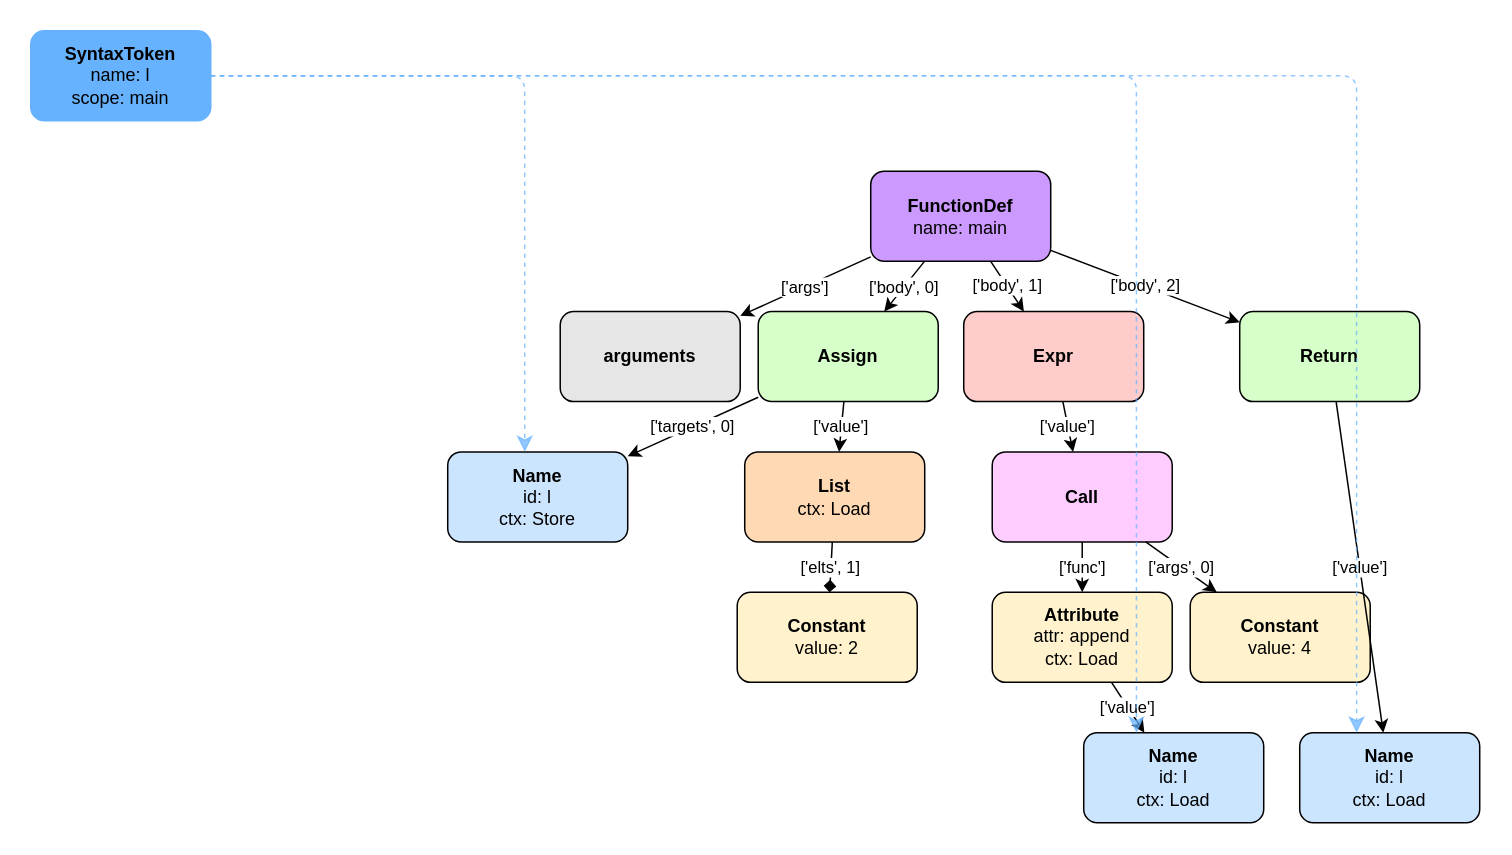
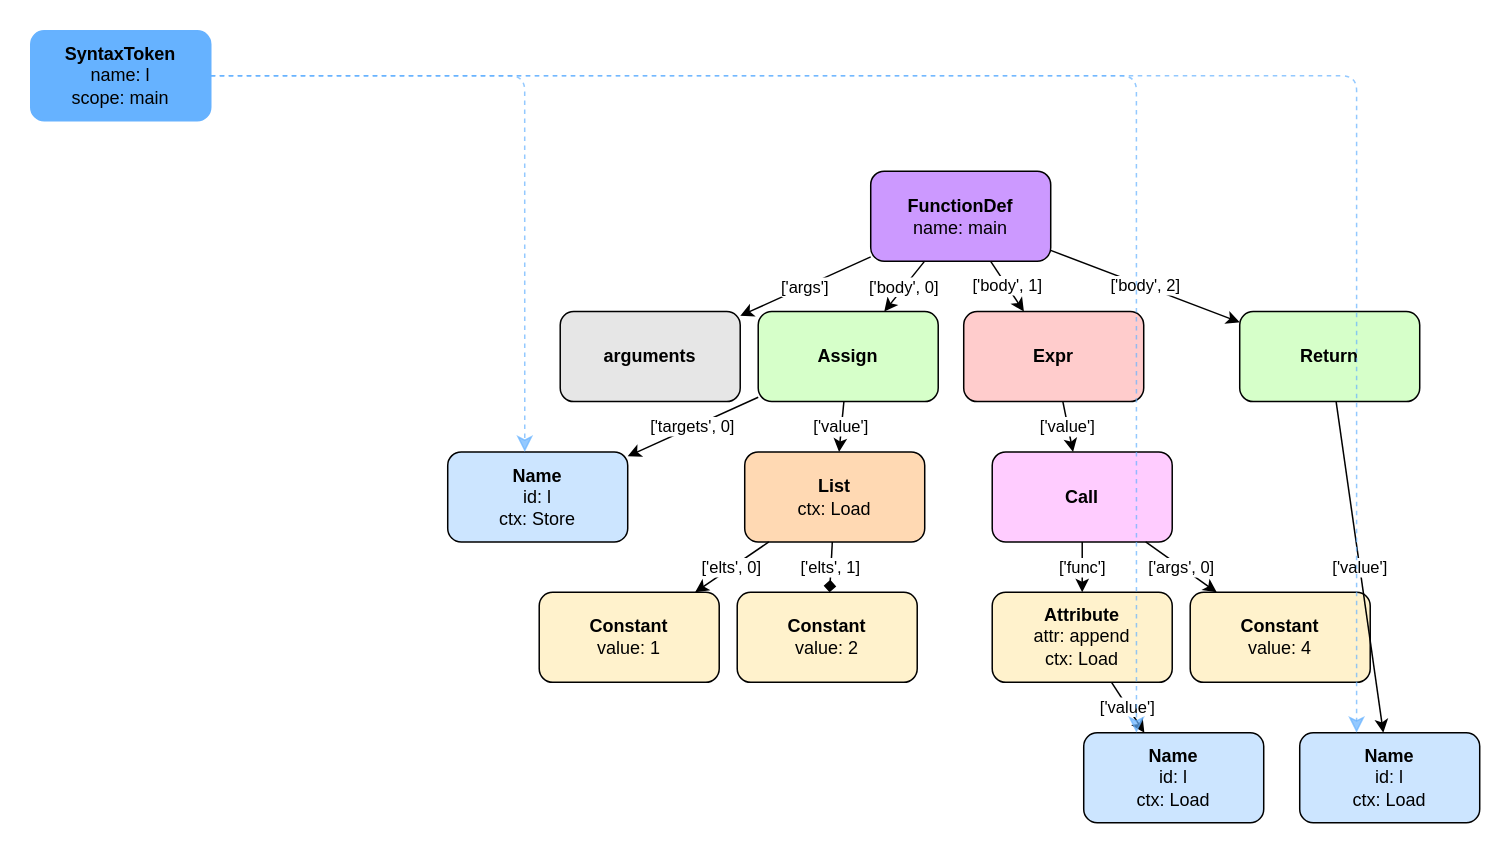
none -> (736, 564)
none -> (629, 637)
